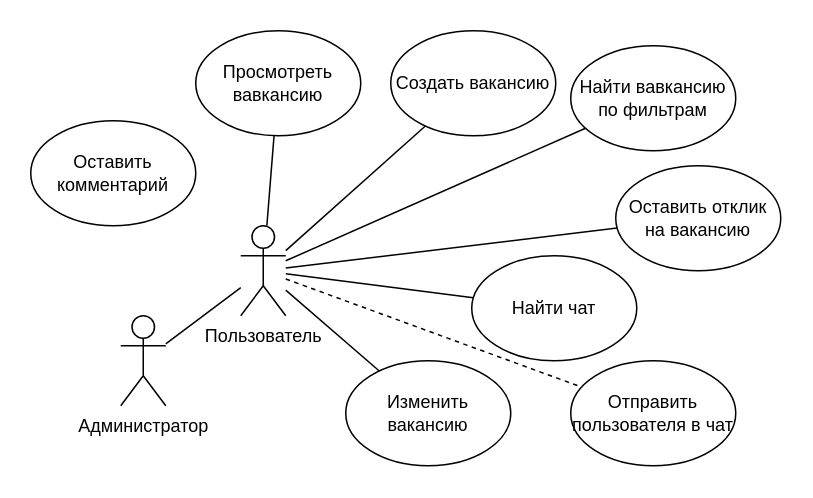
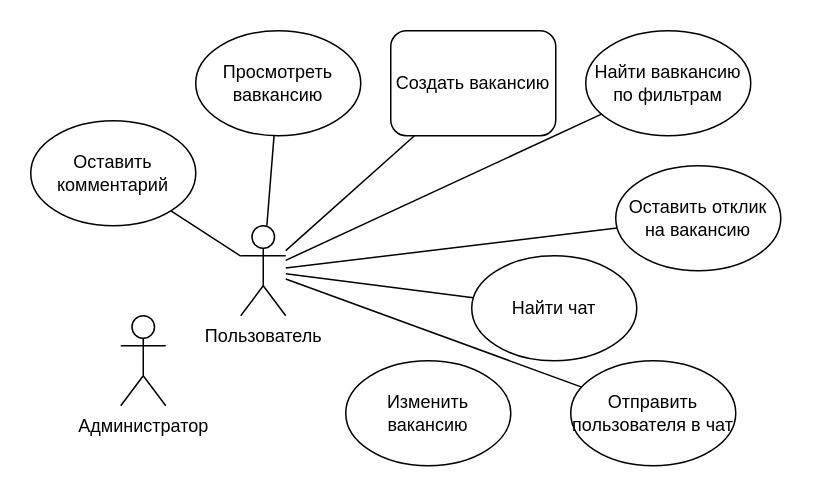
(473, 83) -> (473, 83)
(653, 98) -> (668, 83)
(204, 315) -> (205, 233)
(332, 330) -> none
(434, 333) -> (434, 333)
